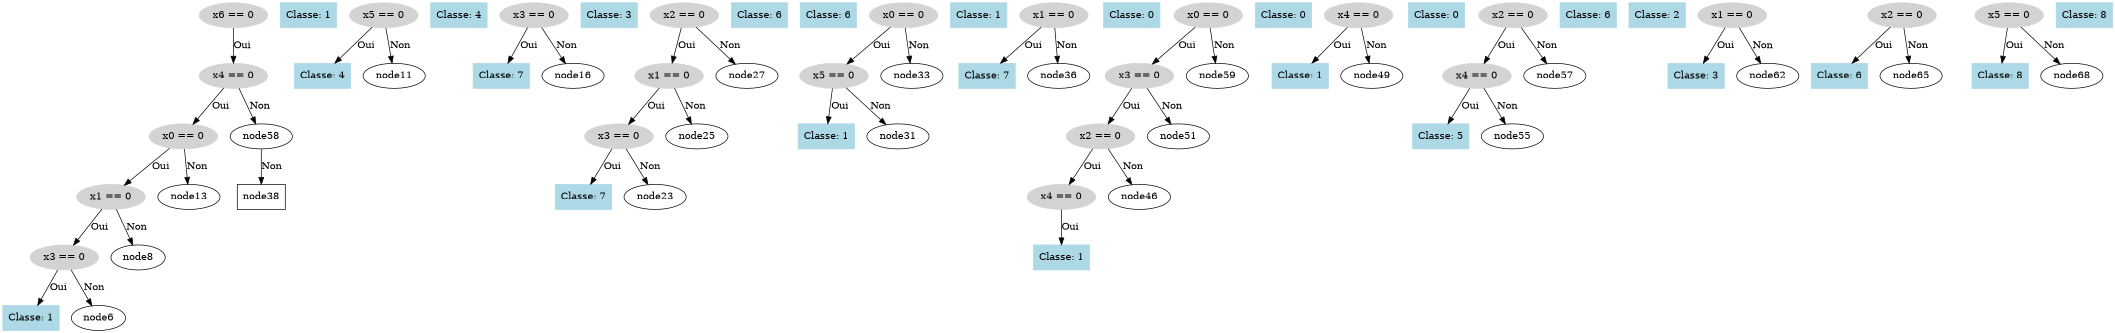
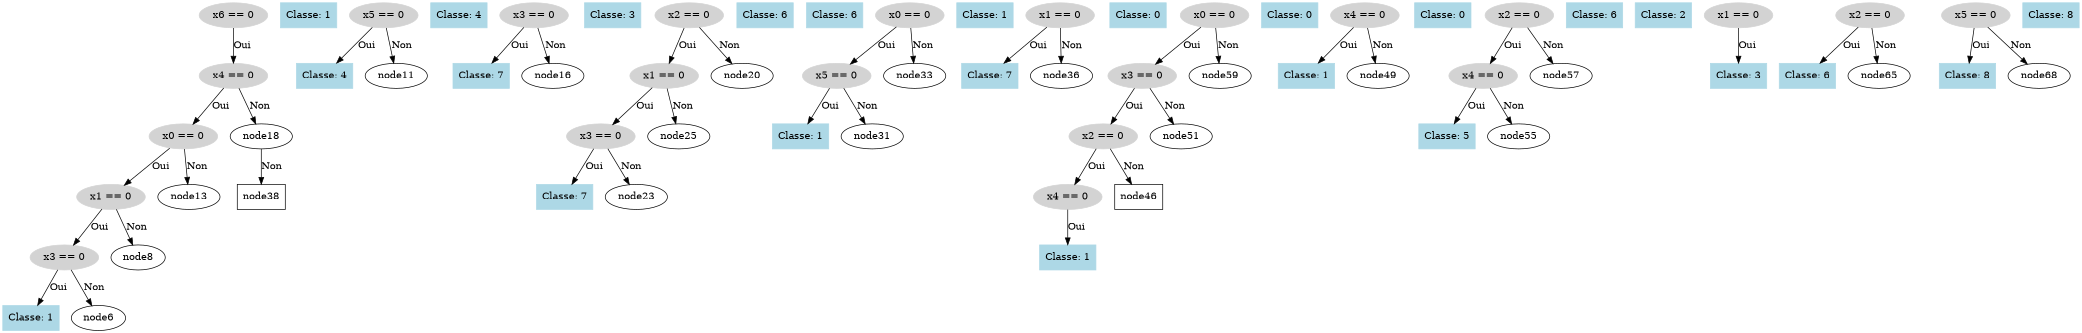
(747, 76) -> (742, 76)
(1768, 76) -> none
(261, 136) -> (261, 136)
(1139, 197) -> (1139, 197)
